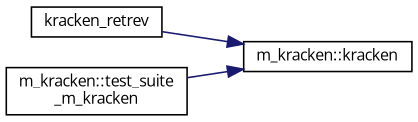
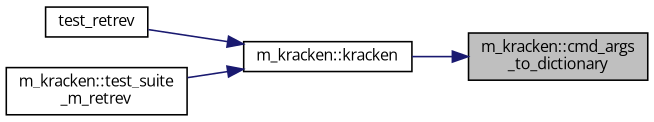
(97, 22) -> (97, 22)
none -> (558, 57)
(97, 91) -> (97, 91)
